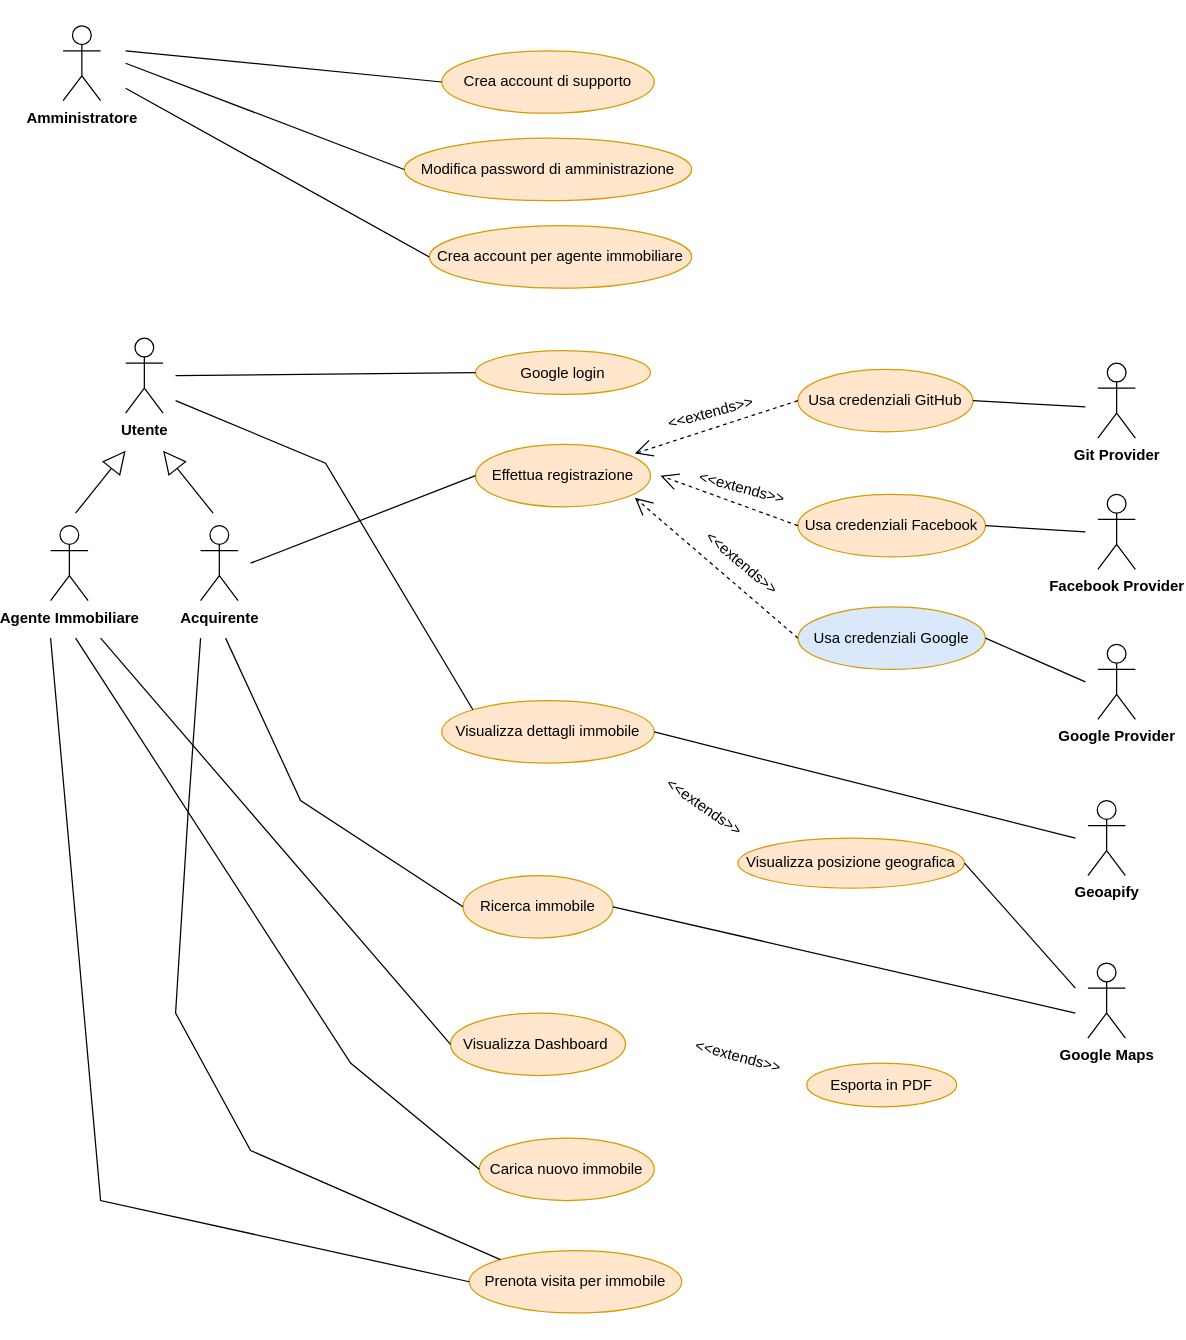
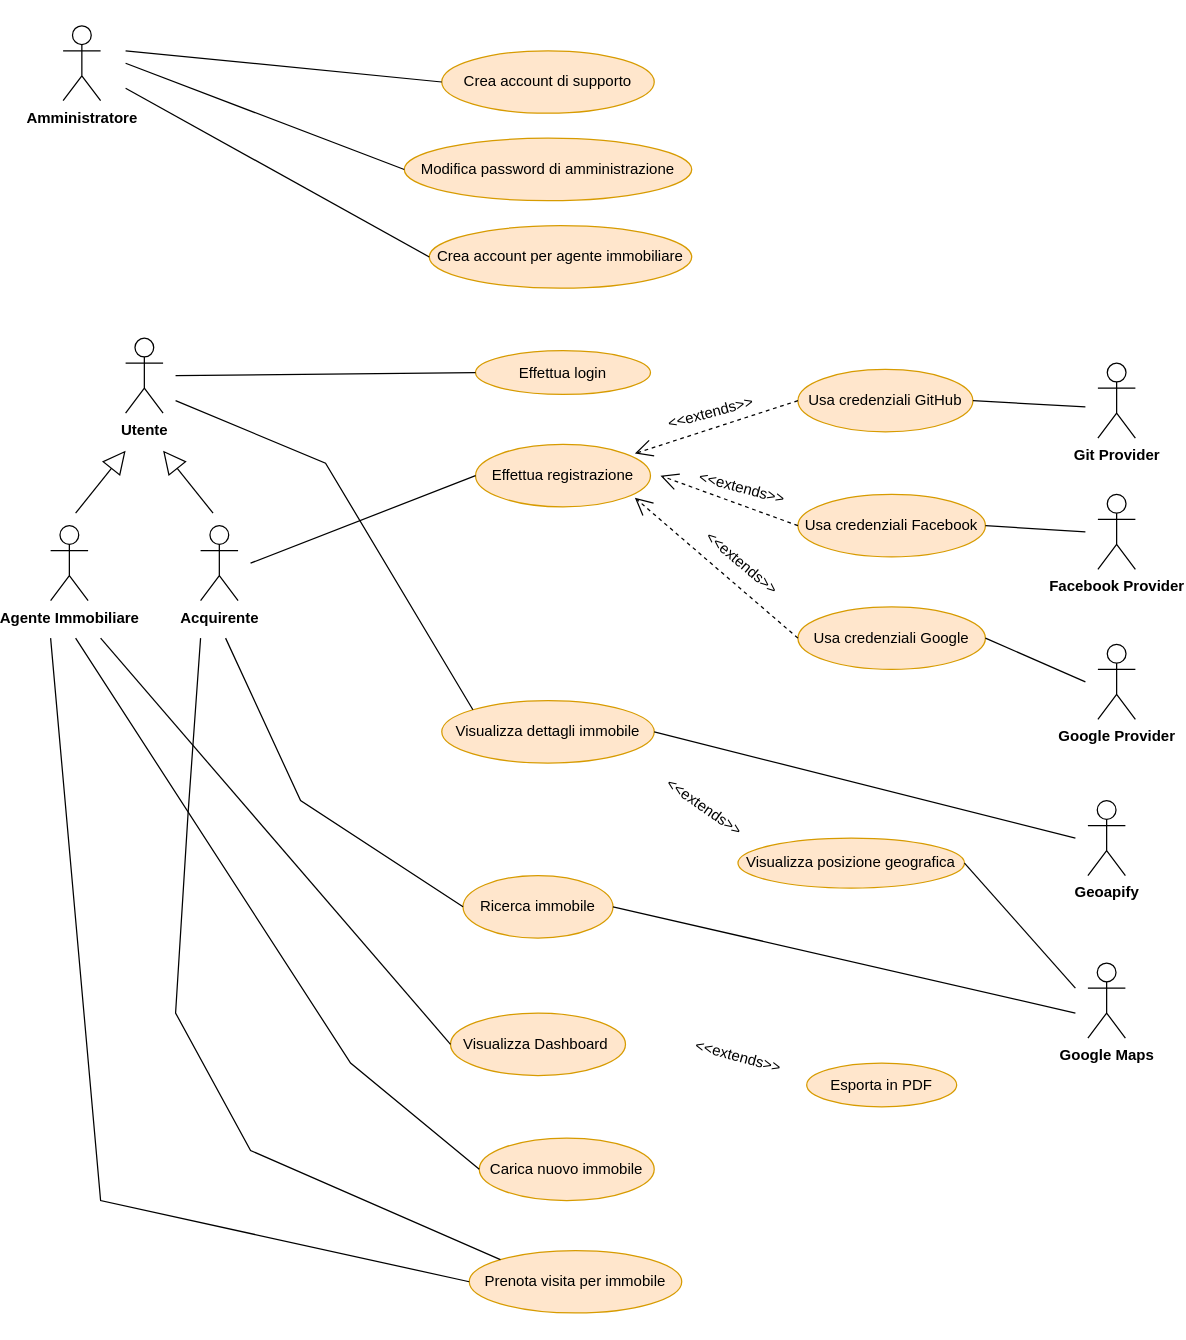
(563, 373) -> (563, 373)
(892, 638) -> (892, 638)
